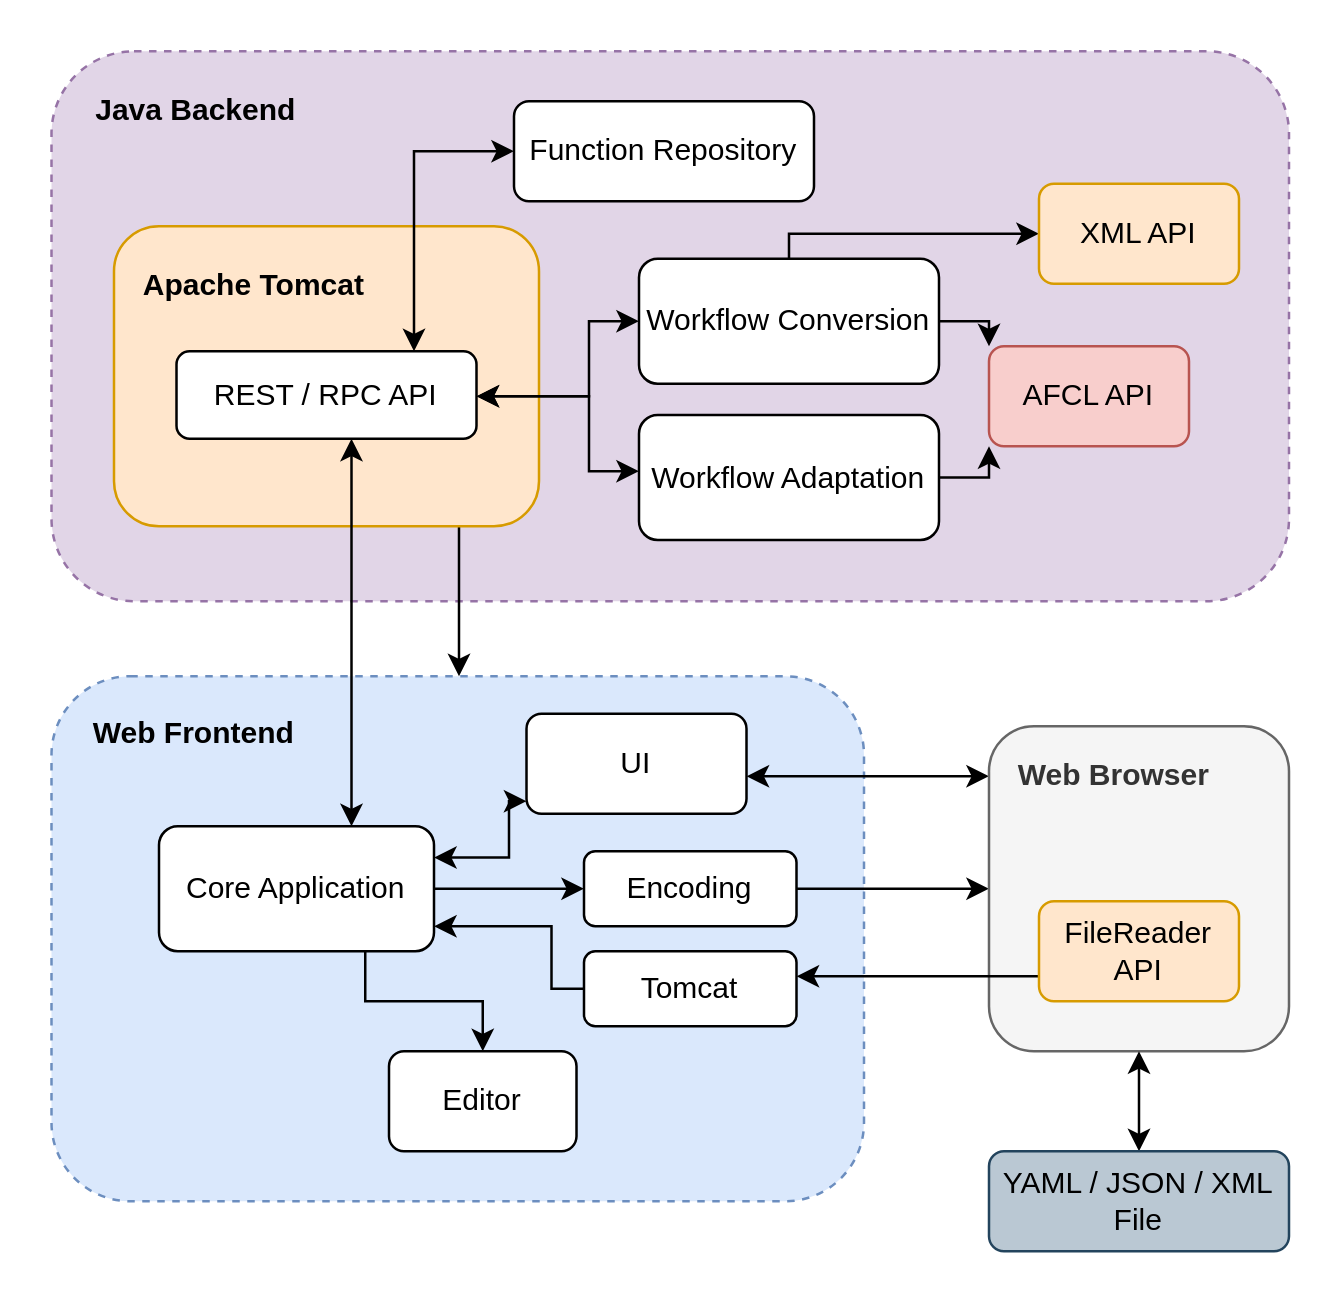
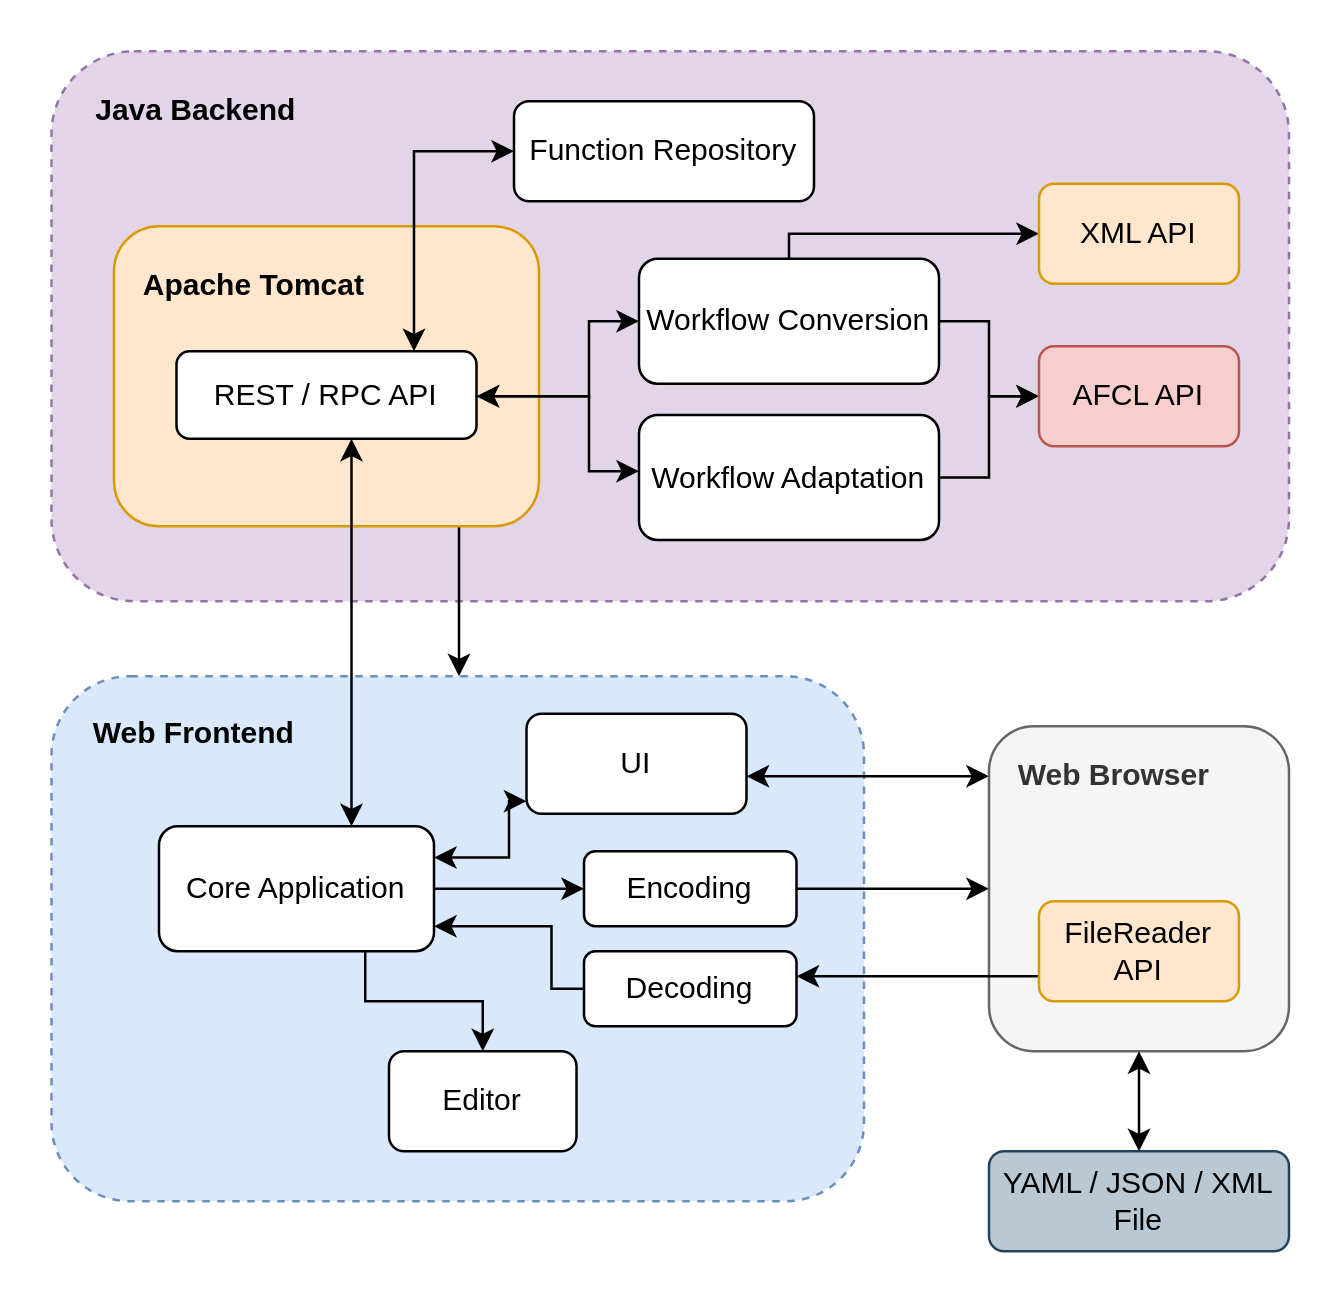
(1089, 396) -> (1139, 396)
(690, 989) -> (690, 989)
